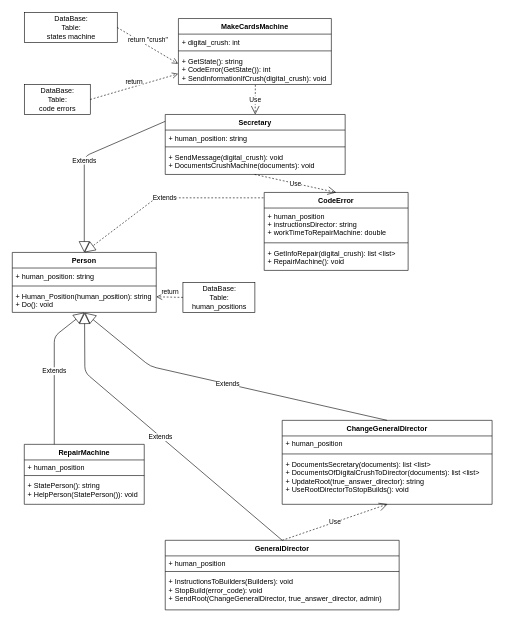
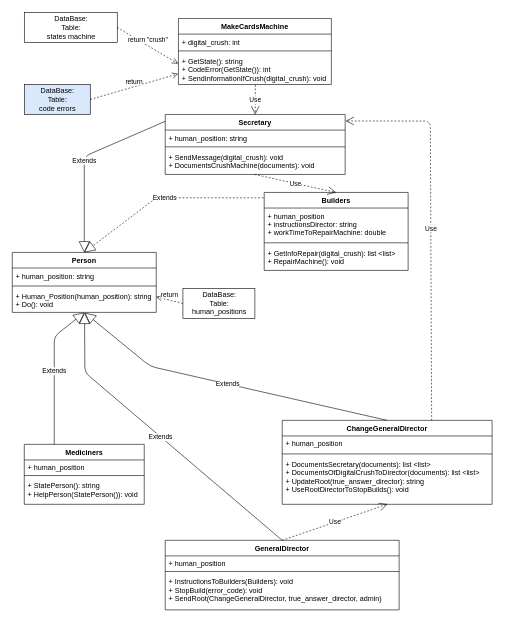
(57, 99) -> (57, 99)
none -> (431, 182)
(336, 200) -> (336, 200)
(219, 297) -> (219, 303)
(84, 452) -> (84, 452)
